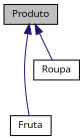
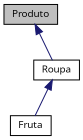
(25, 75) -> (41, 102)
